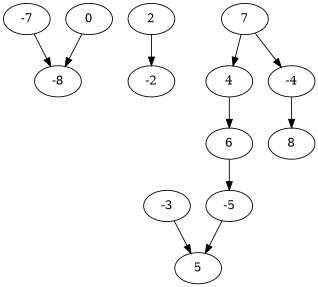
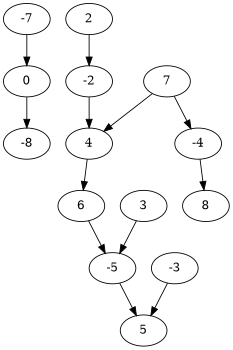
(40, 46) -> (27, 46)
none -> (89, 108)
none -> (144, 206)
